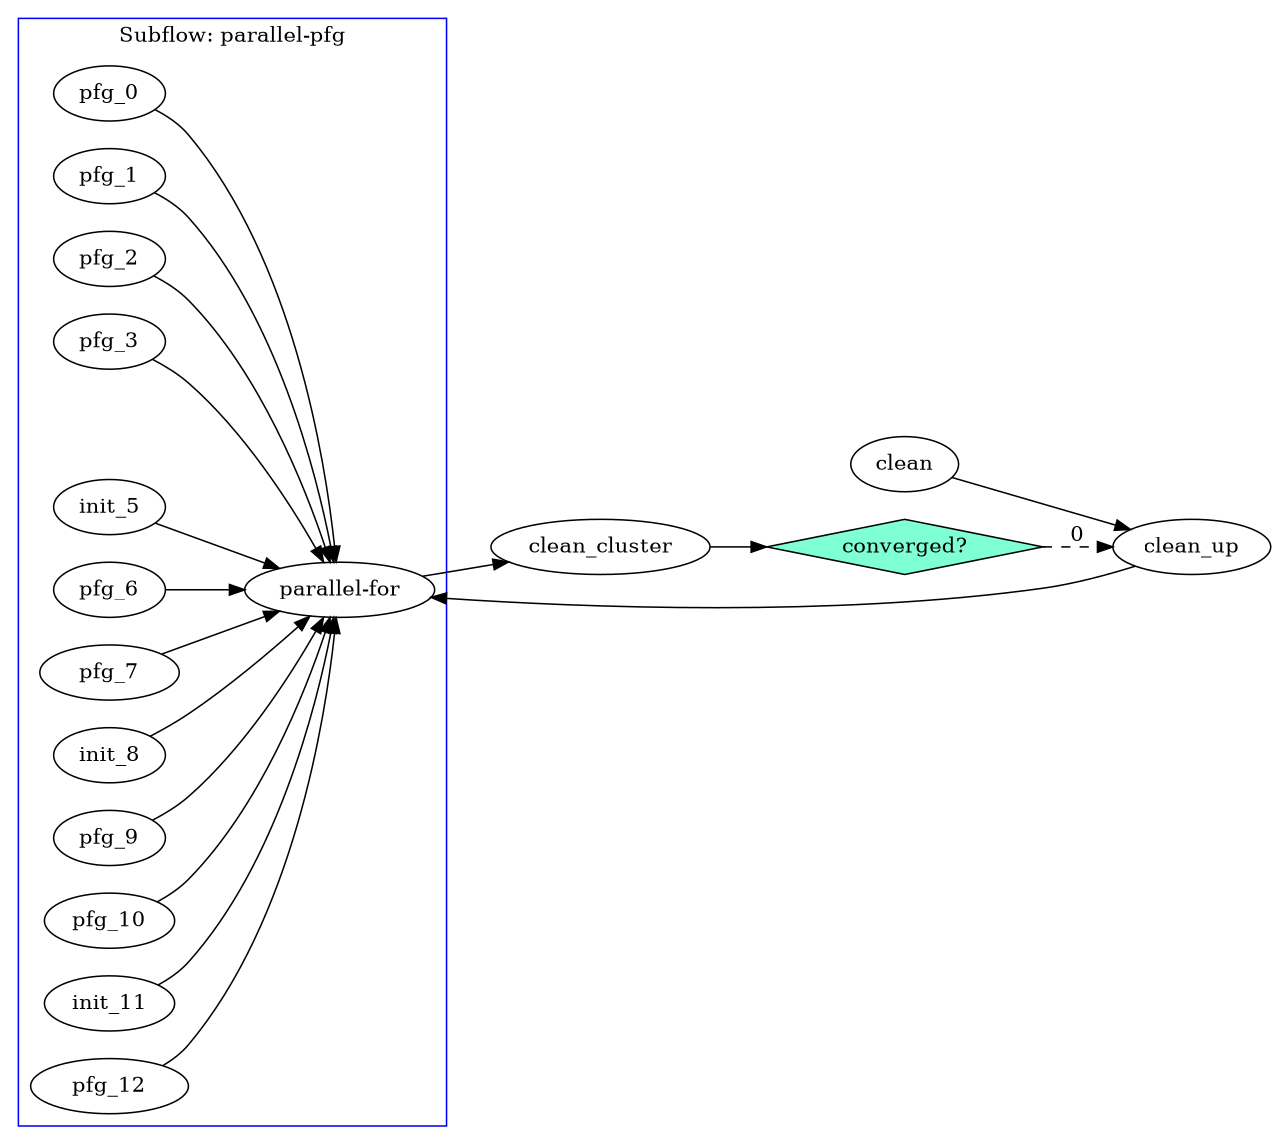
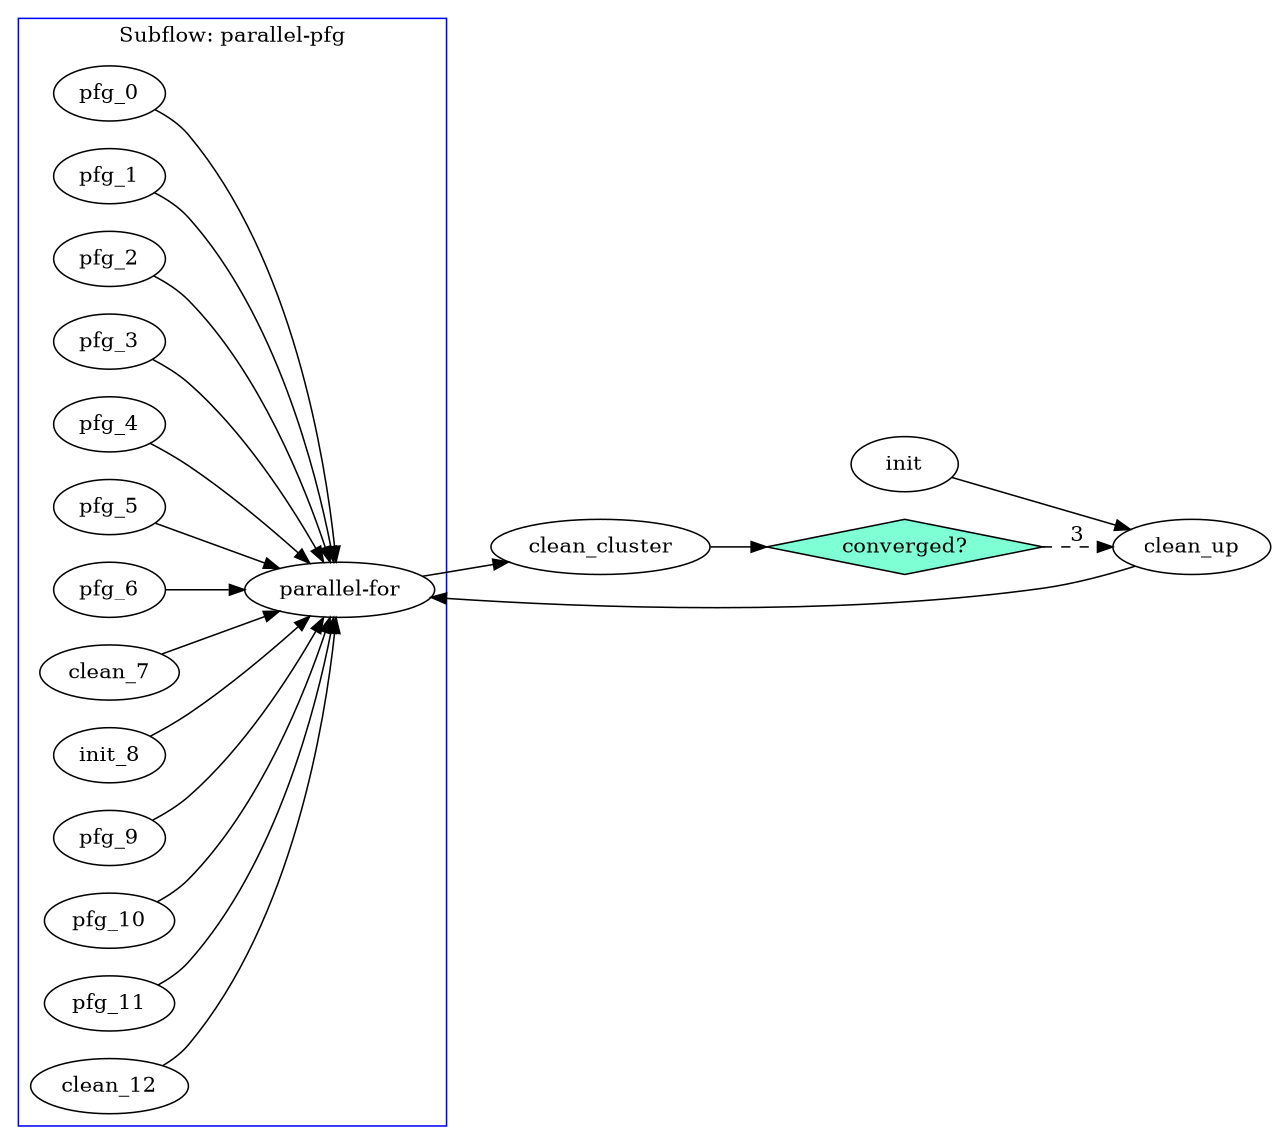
none -> (110, 424)
(905, 464) -> (905, 464)
(110, 507) -> (110, 507)
(1078, 535) -> (1078, 535)
(110, 673) -> (110, 673)
(110, 1003) -> (110, 1003)
(110, 1086) -> (110, 1086)
